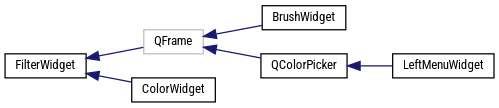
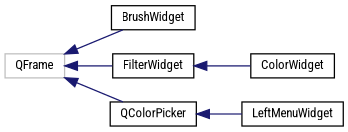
(121, 52) -> (95, 66)
